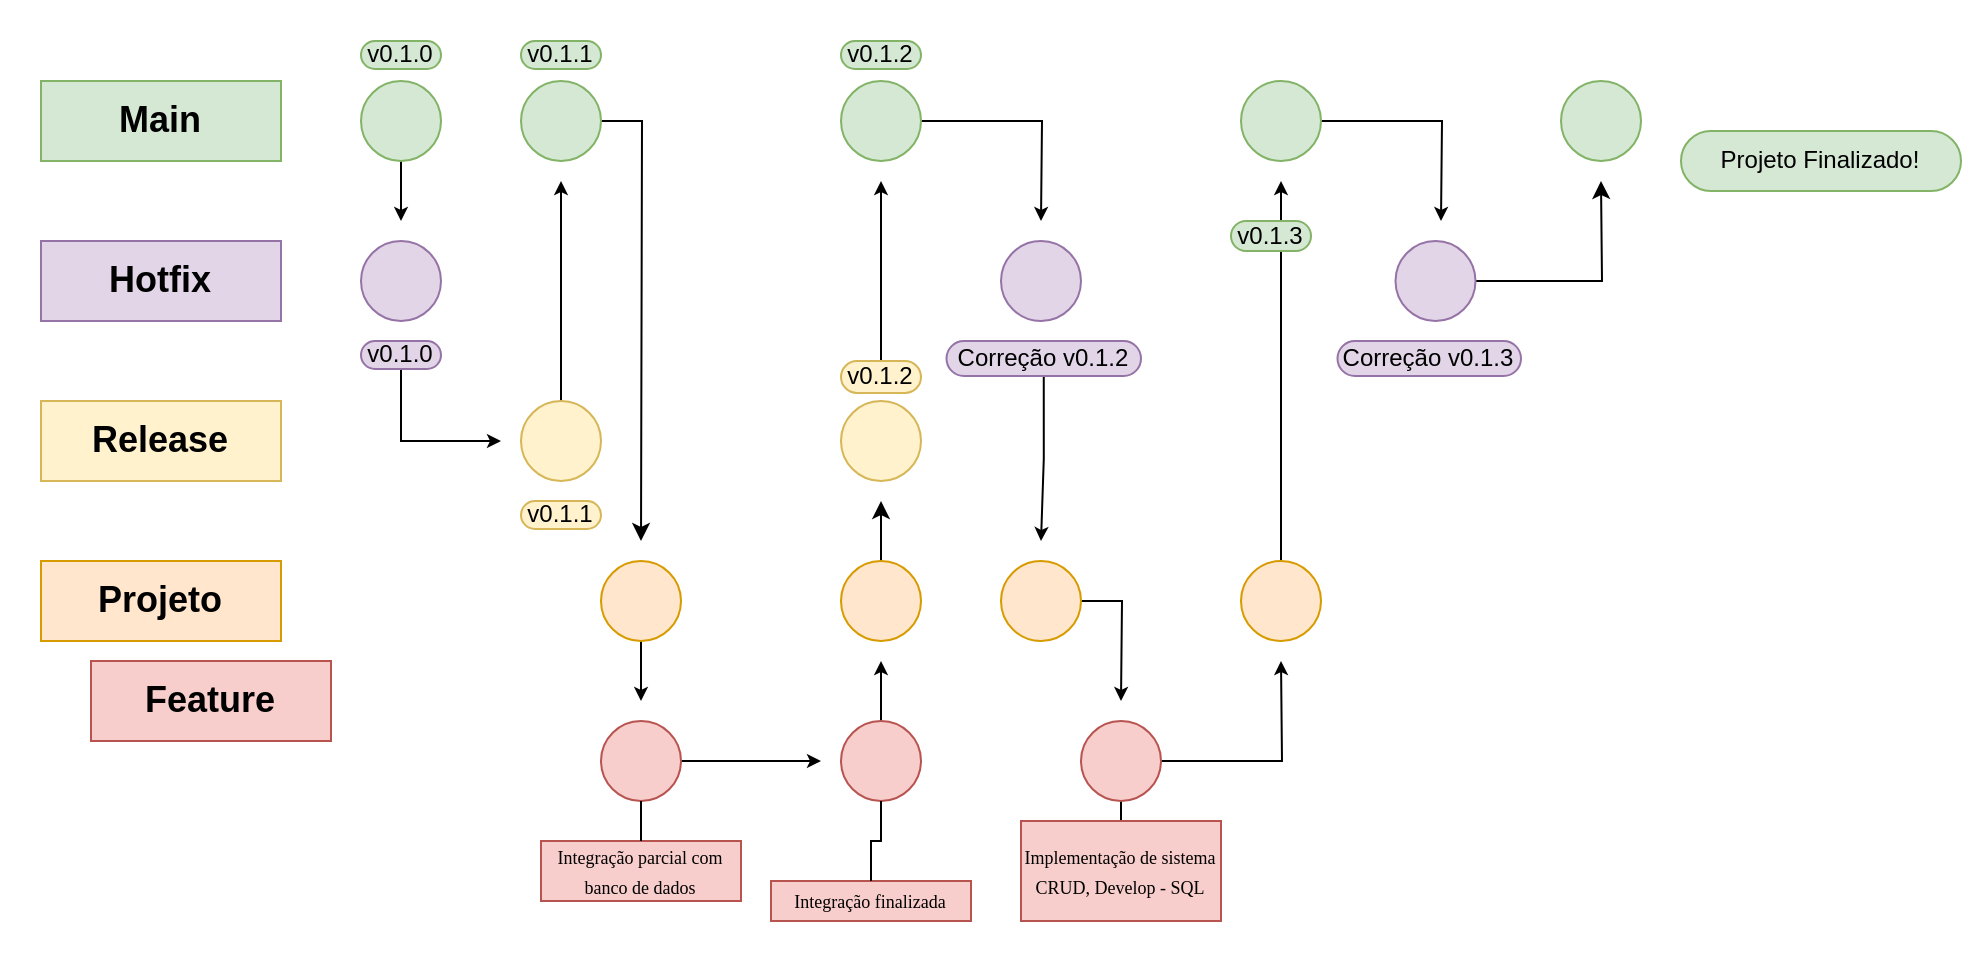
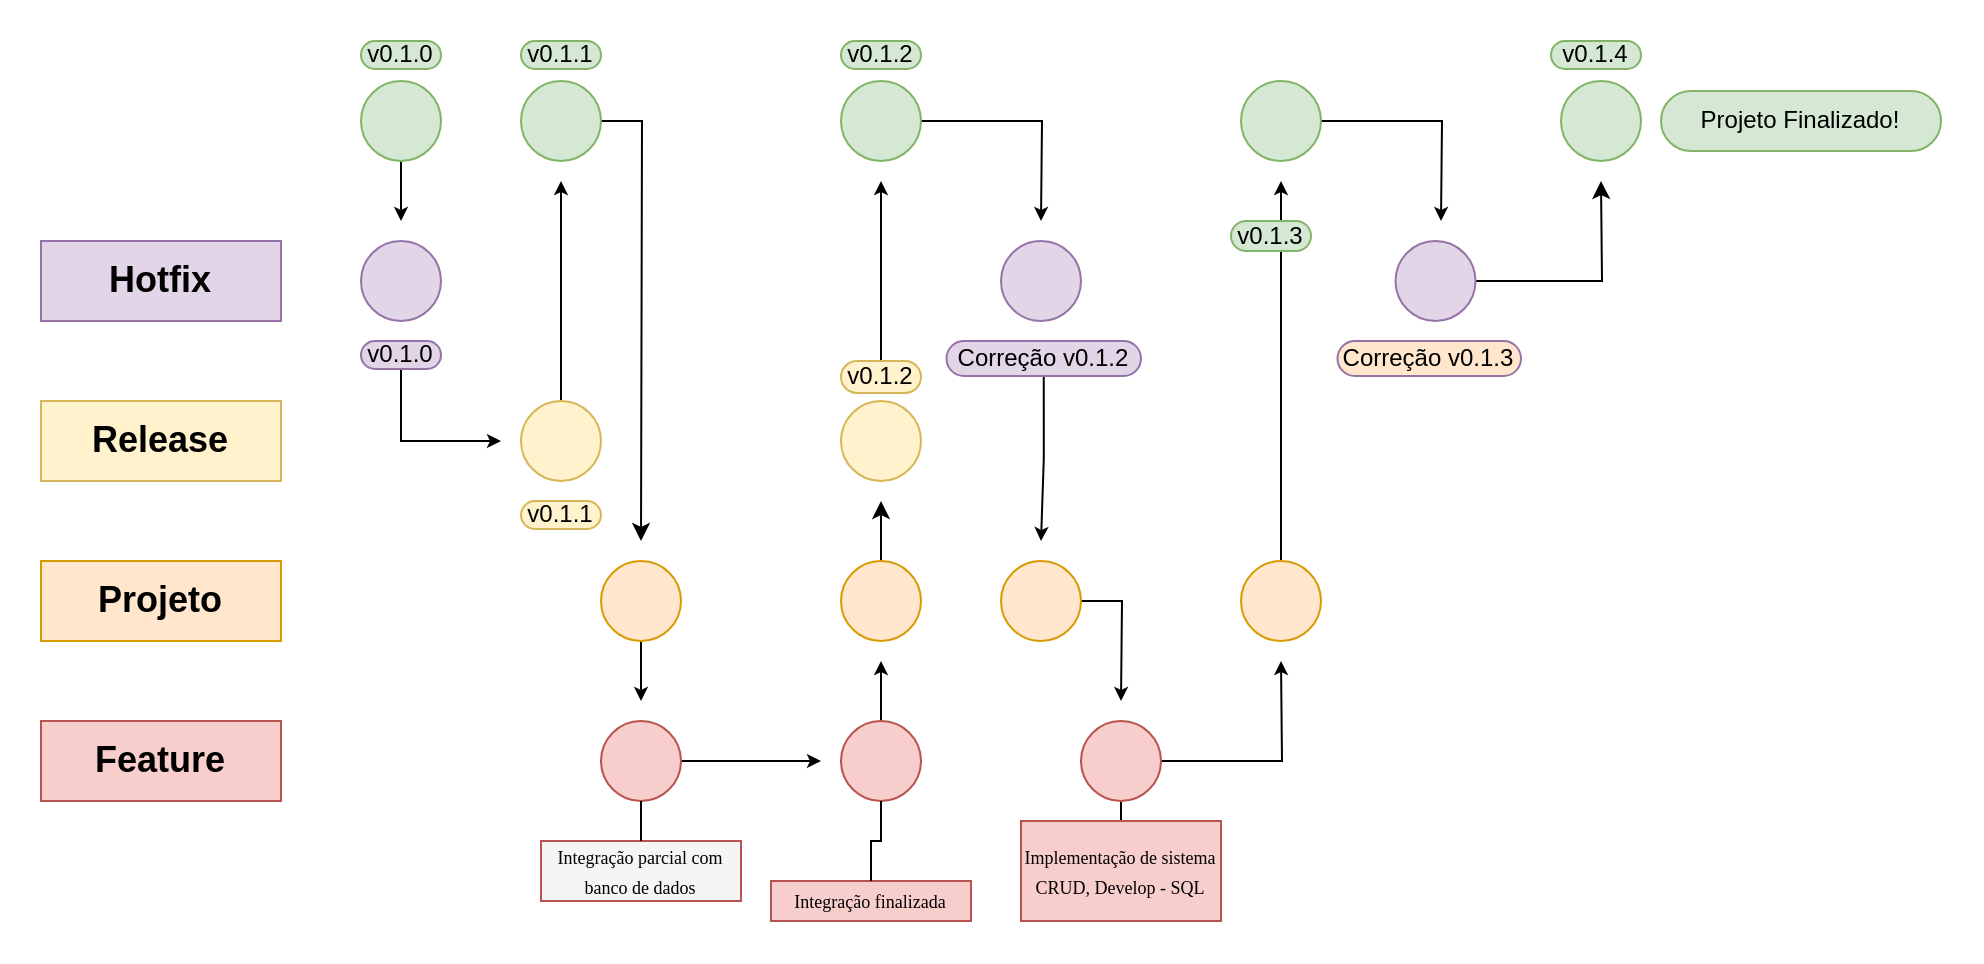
none -> (1596, 55)
(161, 121) -> none
(1821, 161) -> (1801, 121)
(1429, 359) -> (1429, 359)
(211, 701) -> (161, 761)
(641, 871) -> (641, 871)
